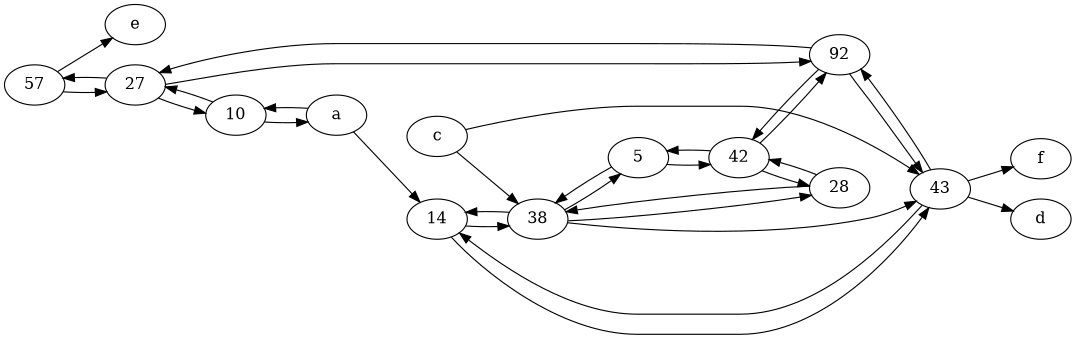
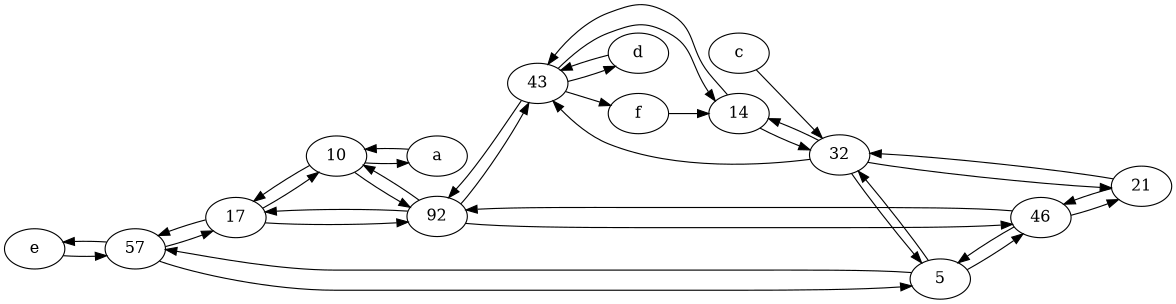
(135, 85) -> (236, 218)
(693, 106) -> (590, 60)
(739, 158) -> (1041, 218)
(383, 163) -> (683, 114)
none -> (397, 185)
none -> (377, 188)
(840, 188) -> (1142, 186)
(538, 219) -> (840, 155)
none -> (79, 256)
none -> (543, 270)
none -> (528, 290)
